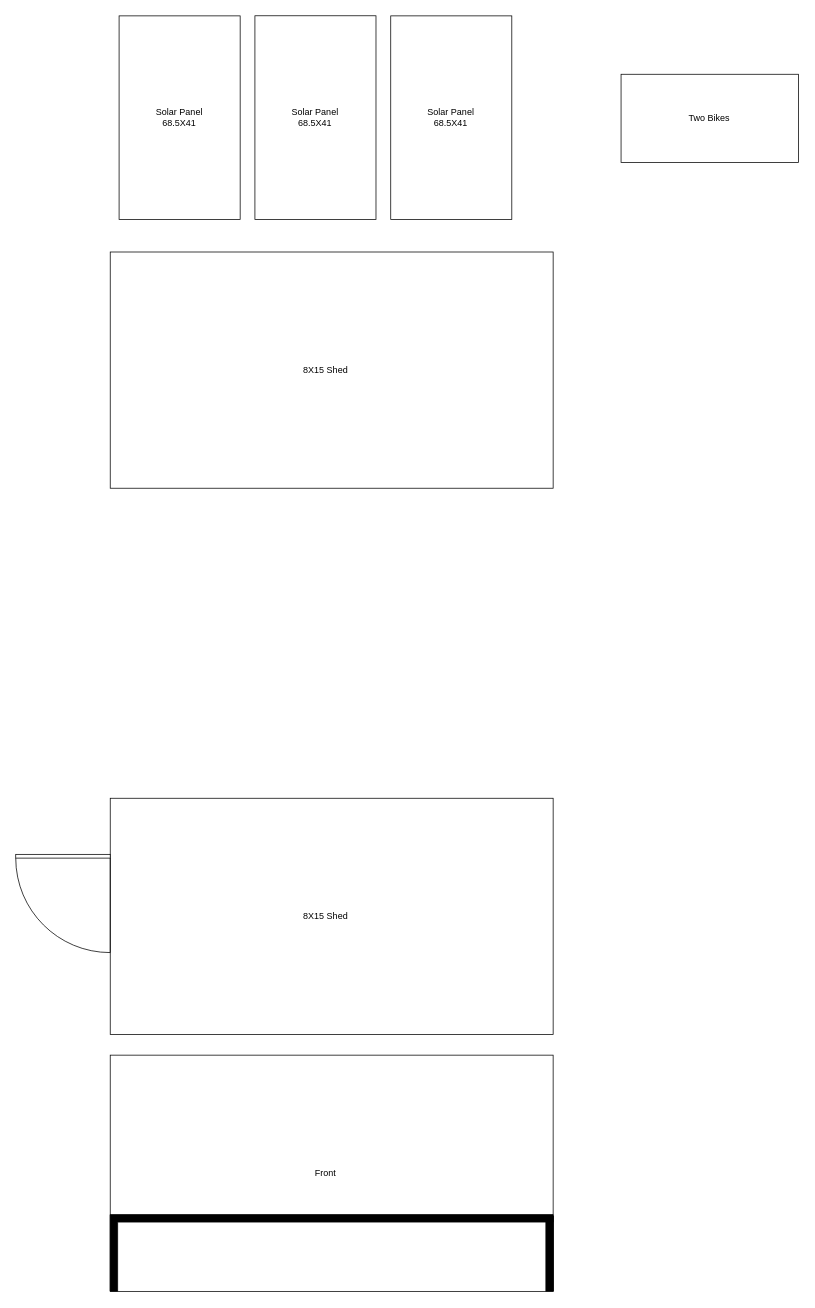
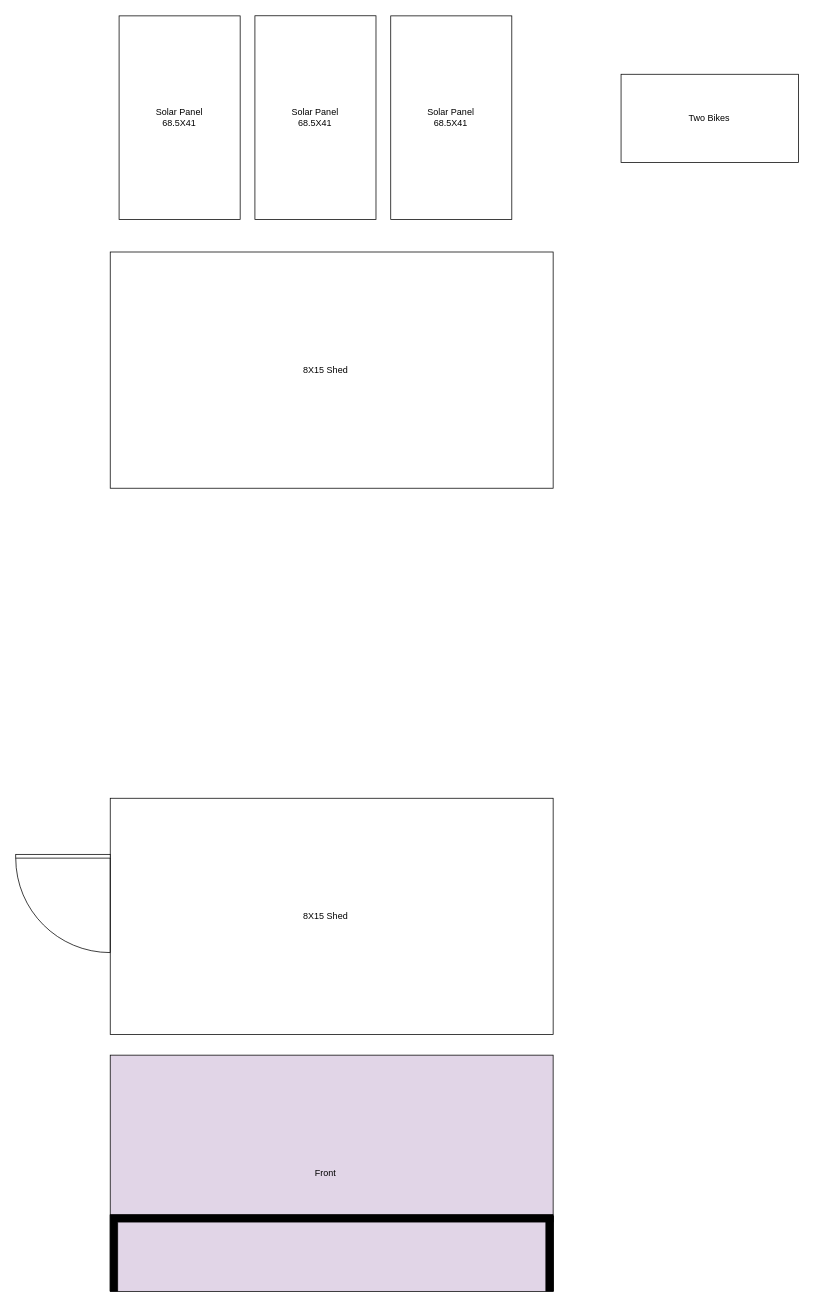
(331, 1173) -> (331, 1173)
